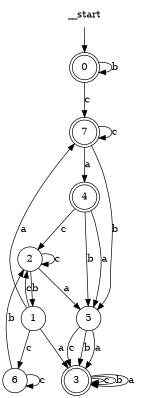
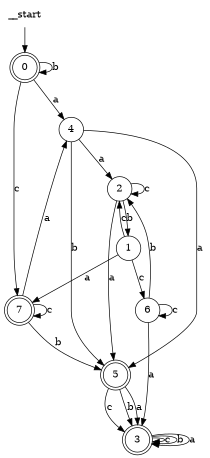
none -> (47, 97)
(85, 197) -> (71, 130)
(63, 229) -> (102, 159)
(89, 318) -> (116, 375)
(52, 346) -> (148, 371)
